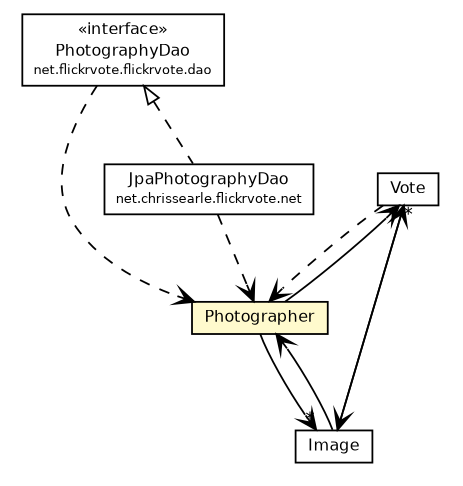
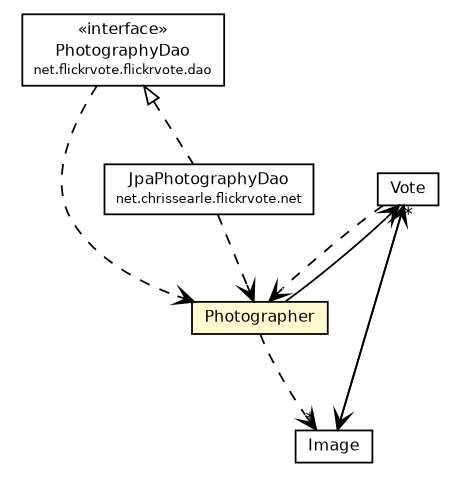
(281, 376) -> (281, 376)
(312, 388) -> none
